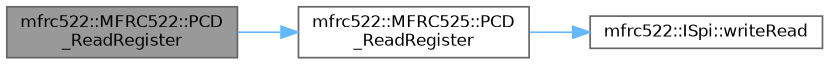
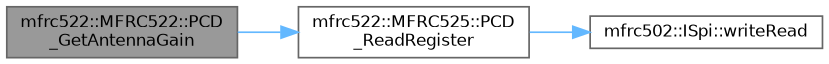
(122, 32) -> (122, 32)
(706, 32) -> (706, 32)
